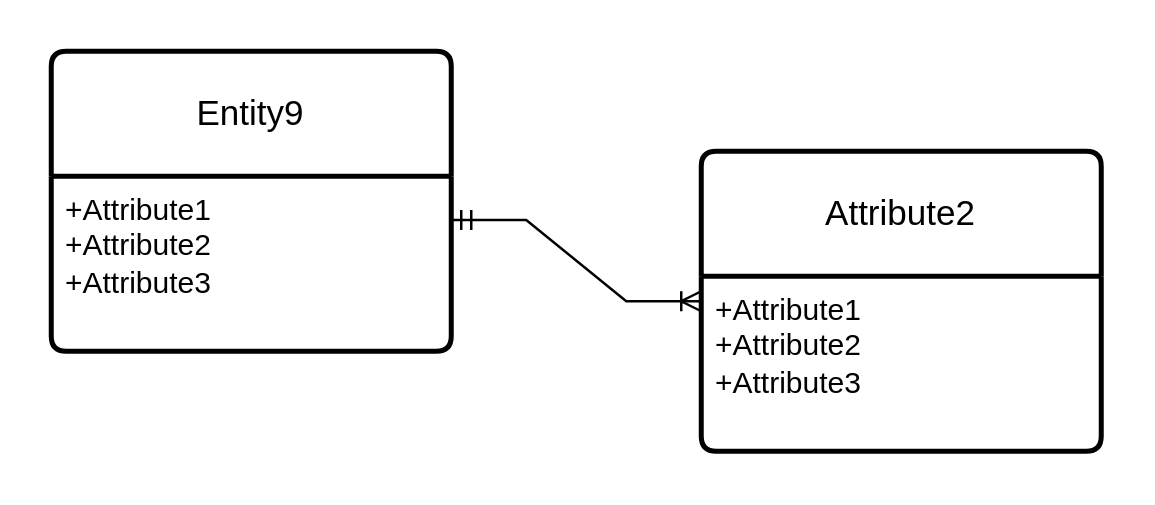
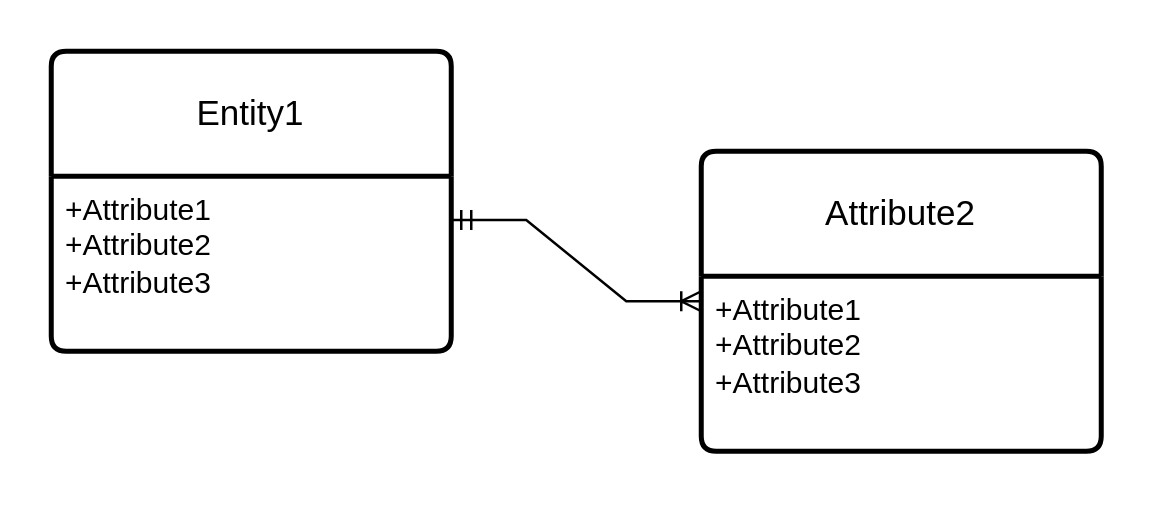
(251, 114) -> (251, 114)
